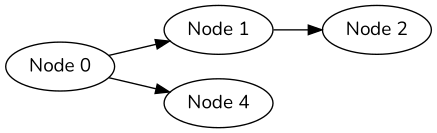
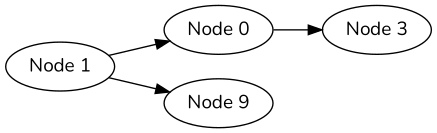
(377, 30) -> (219, 103)
(133, 50) -> (133, 50)
(219, 103) -> (377, 30)
